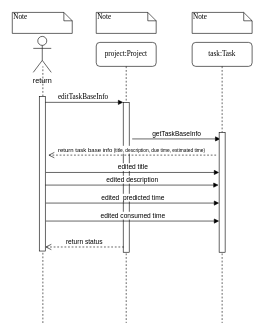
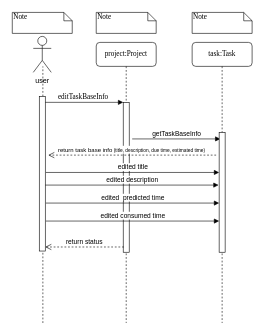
(43, 81) -> (43, 81)
